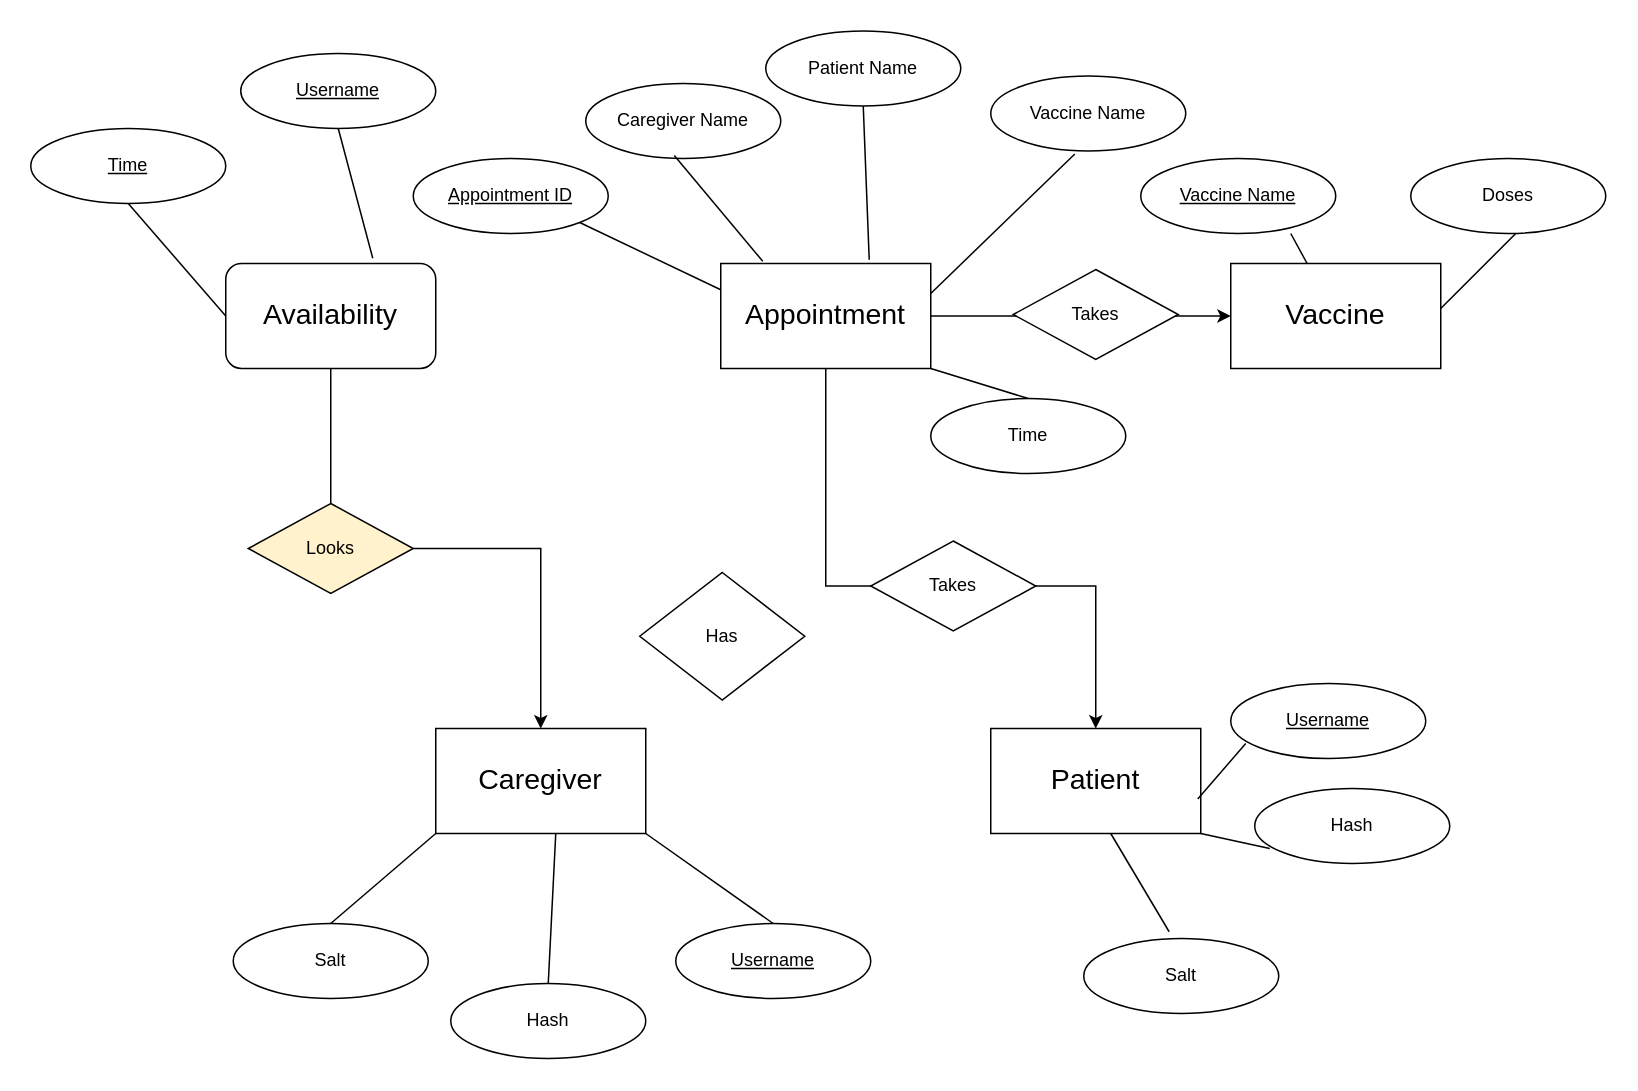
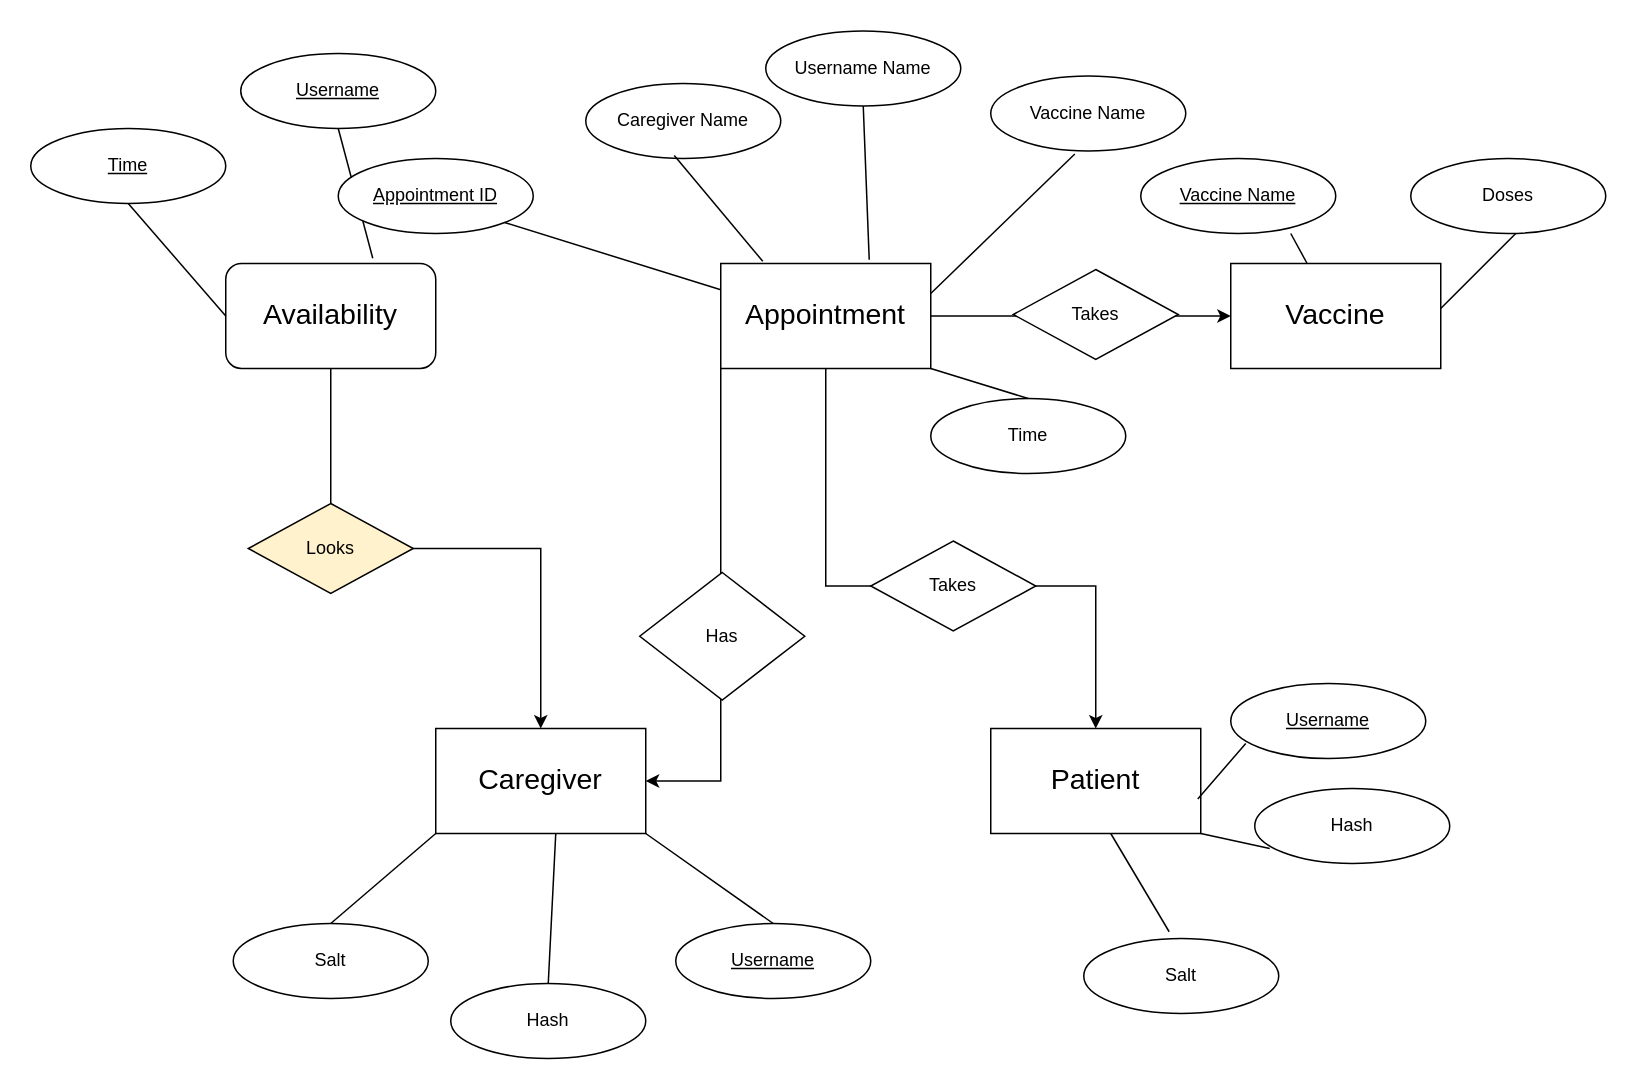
(863, 68) -> (863, 68)
(511, 196) -> (436, 196)
none -> (721, 471)
